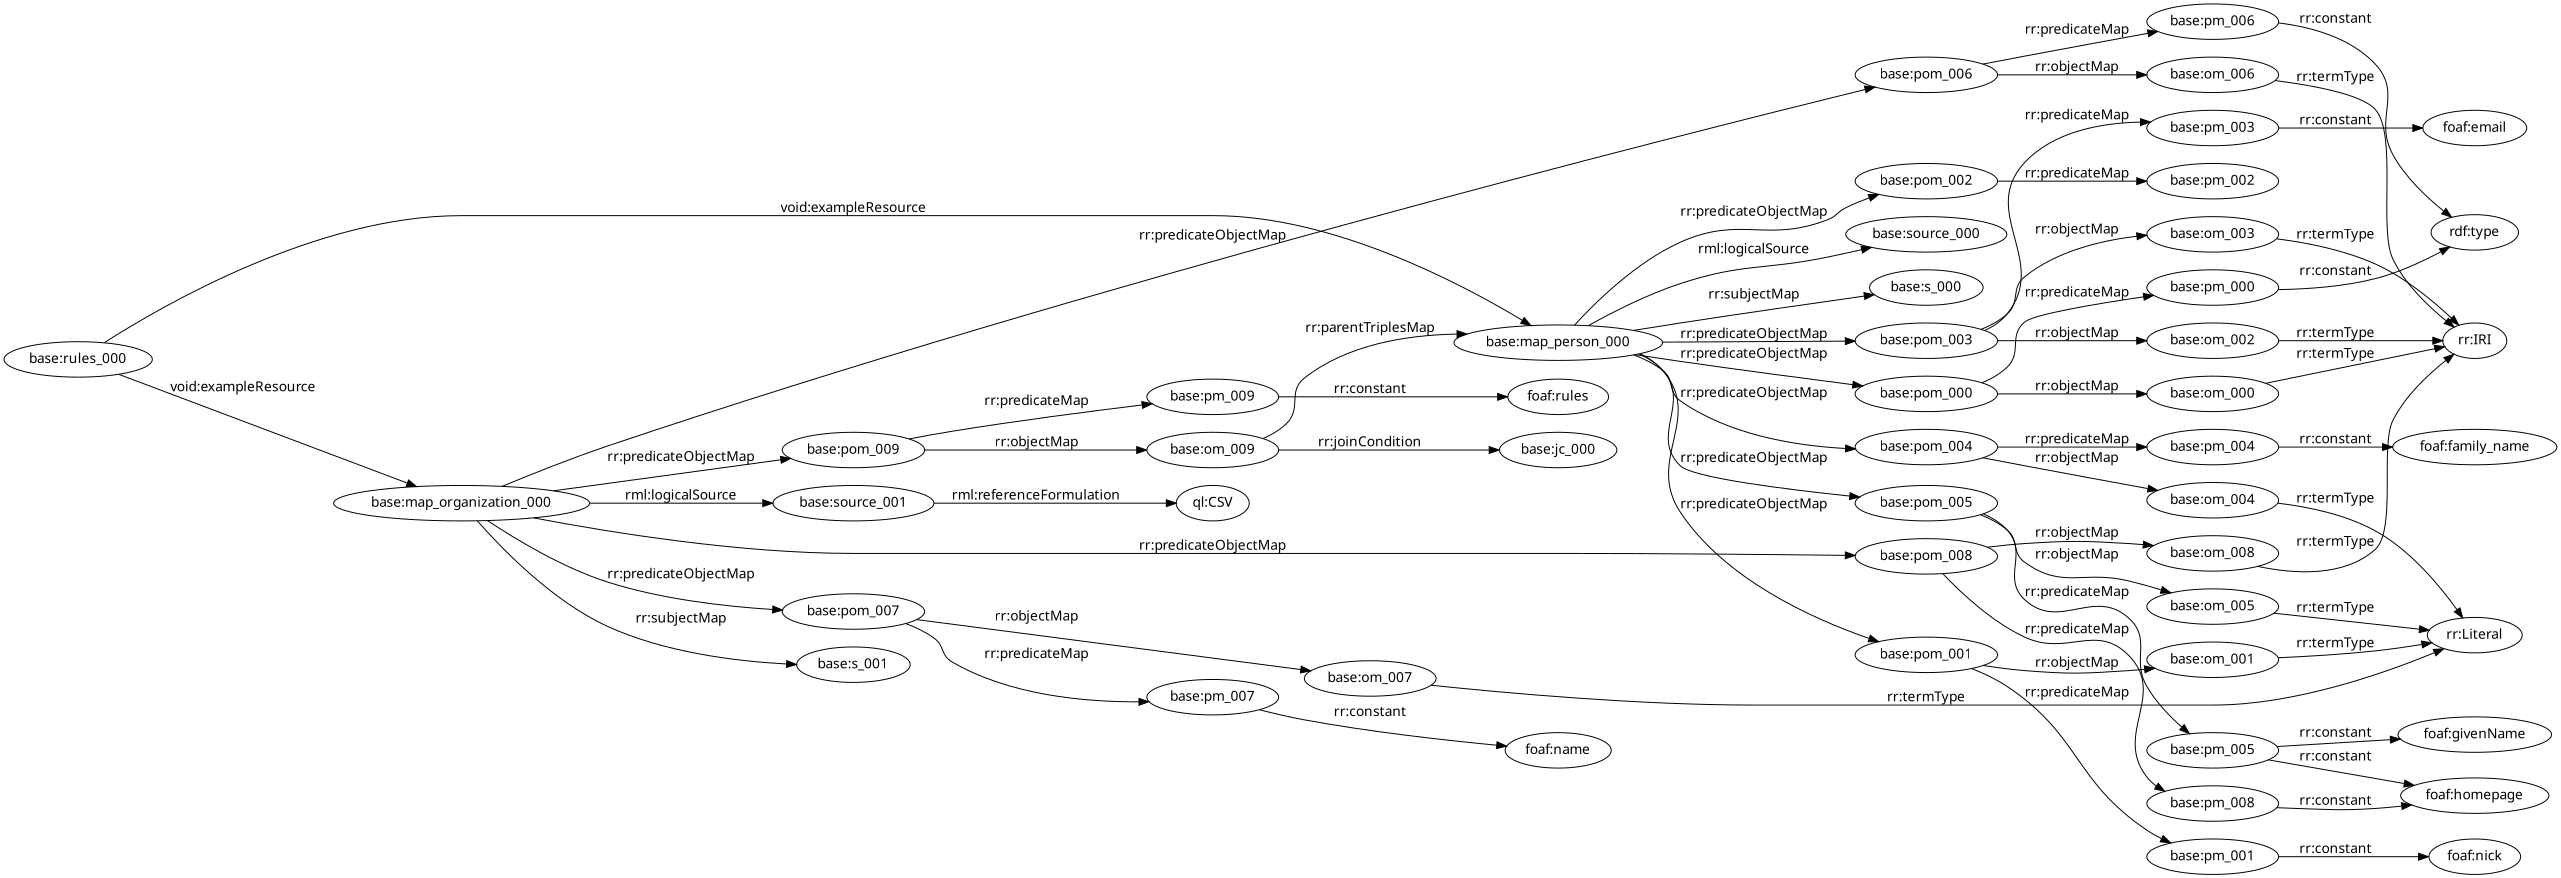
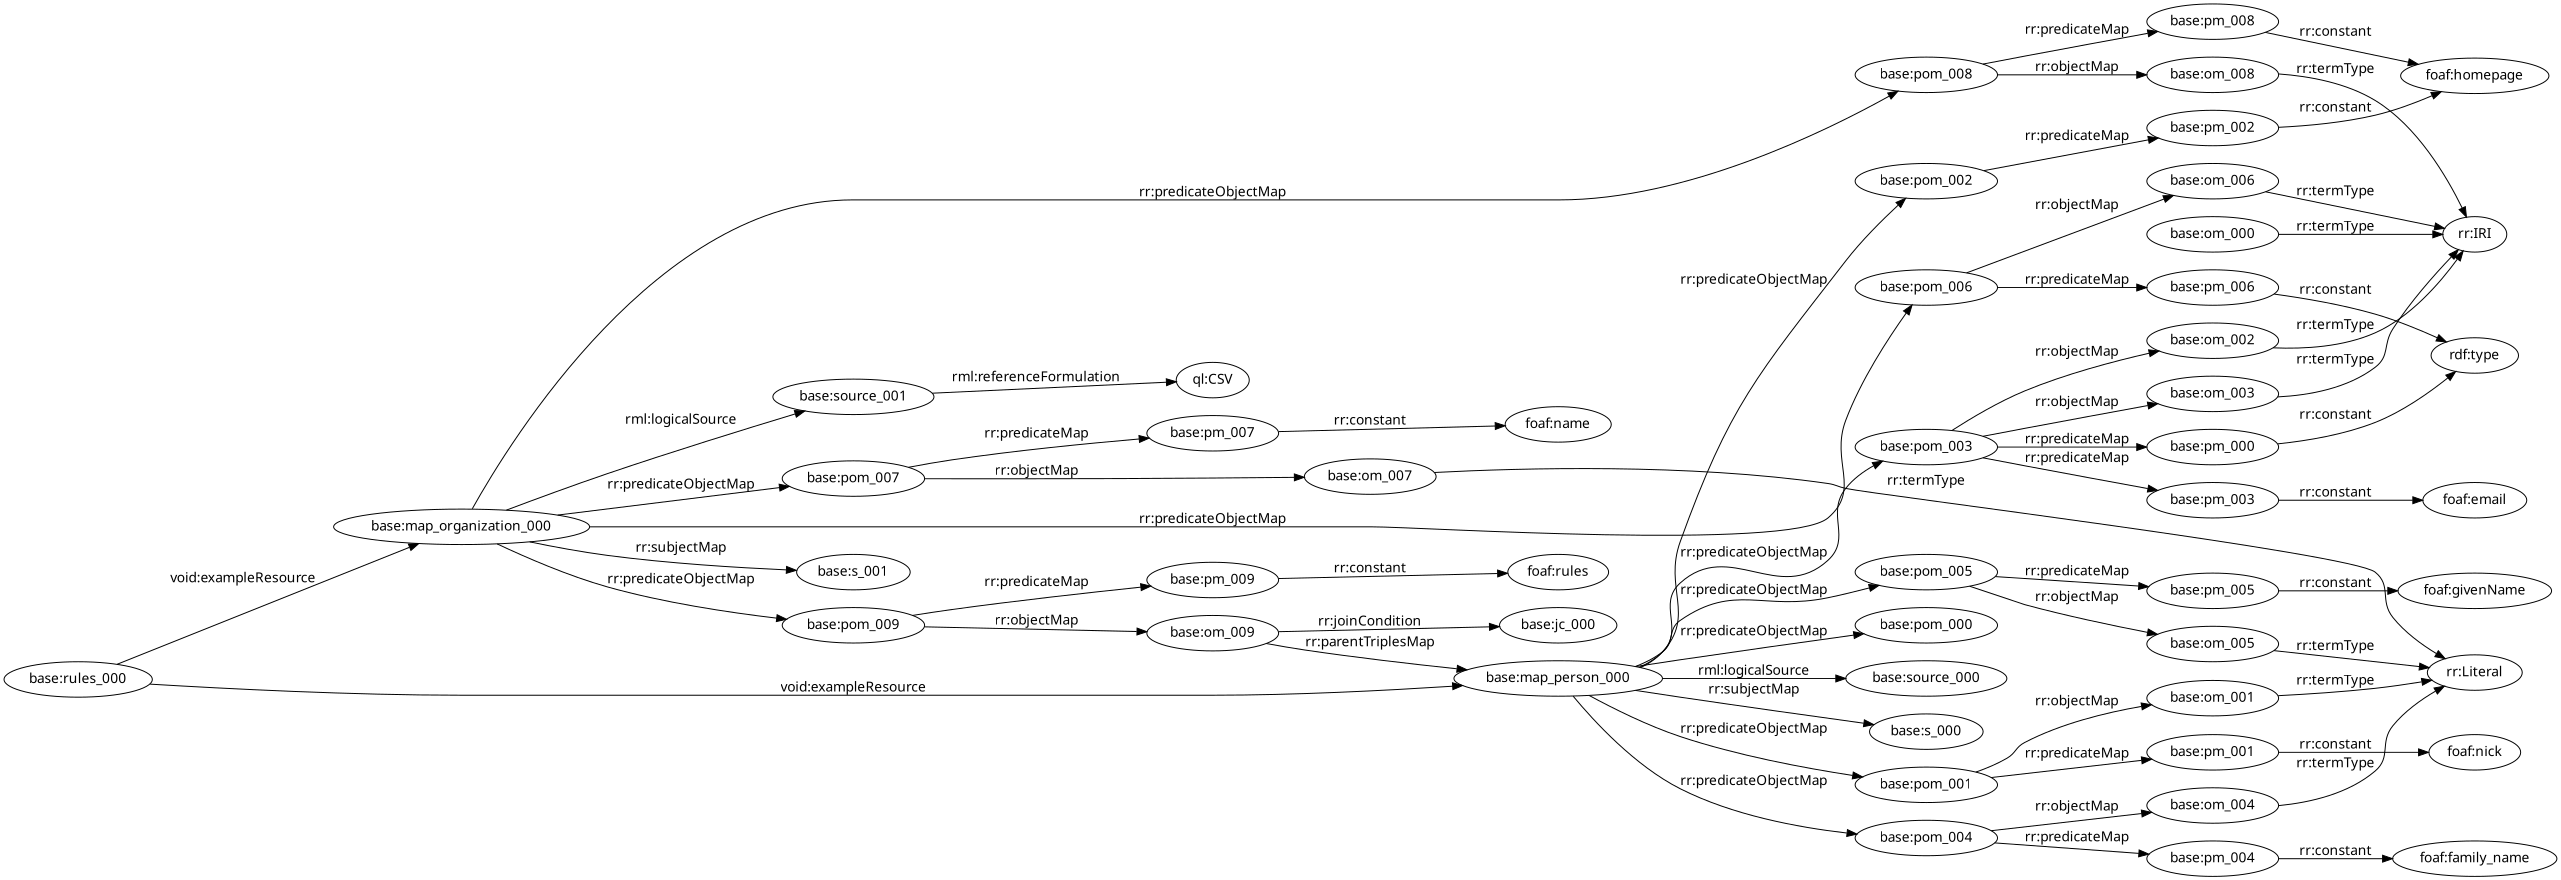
(2044, 315) -> (2067, 447)
(2067, 394) -> none
(2336, 772) -> (2357, 119)
